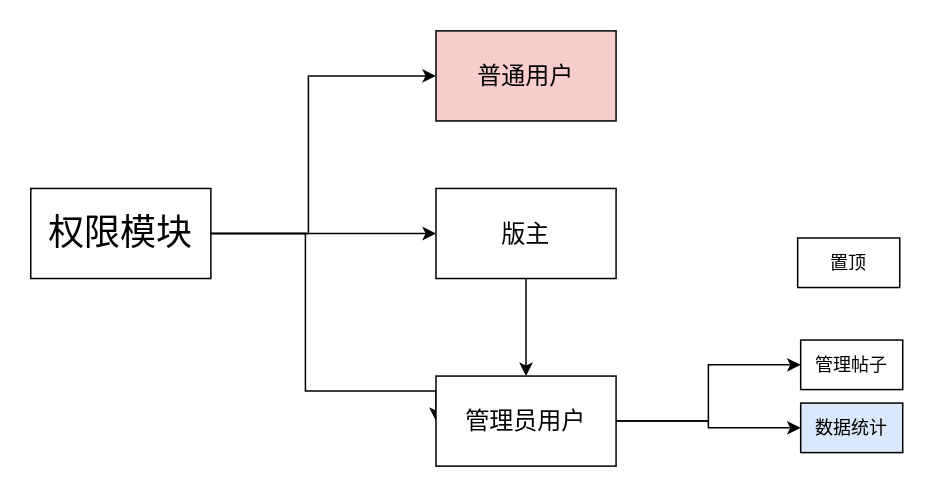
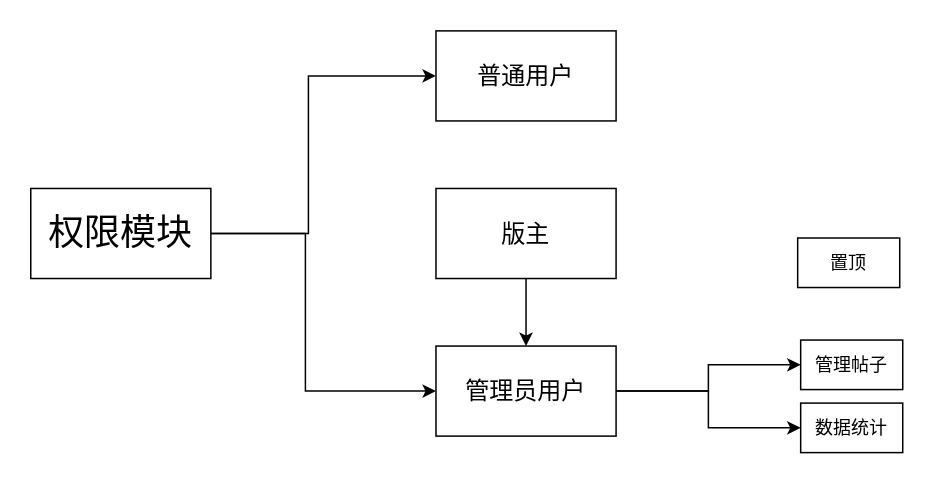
(526, 76) -> (526, 76)
(368, 233) -> none
(526, 421) -> (526, 391)
(851, 428) -> (851, 428)
